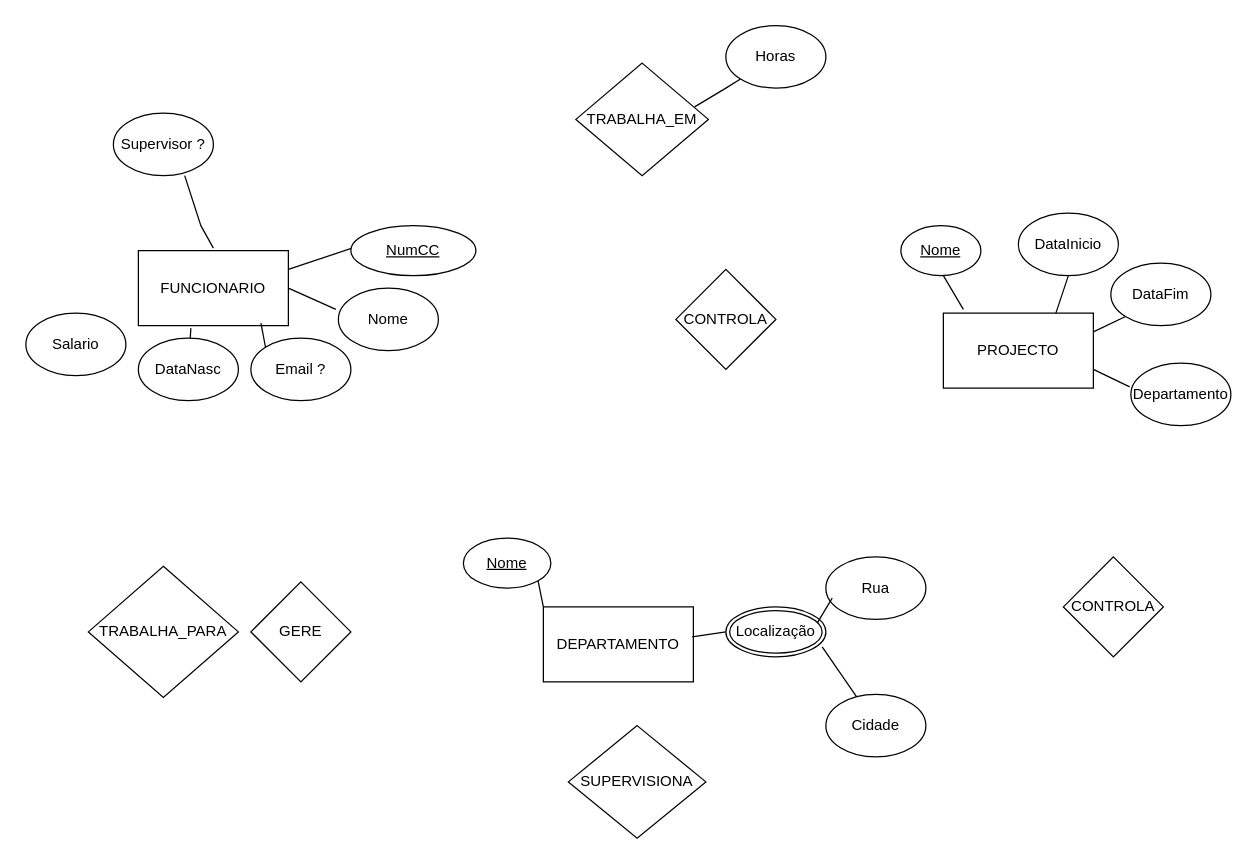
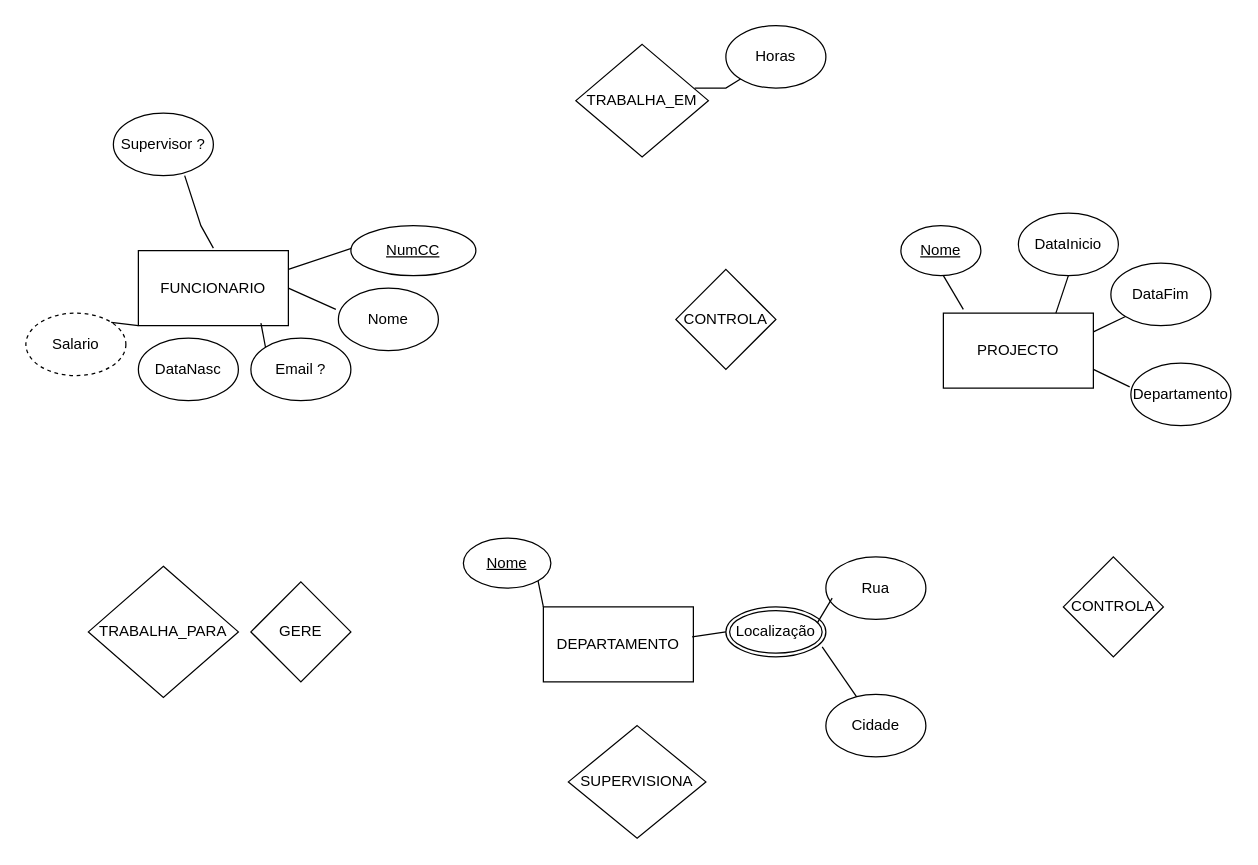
(642, 119) -> (642, 101)
none -> (124, 324)
(190, 333) -> none
(76, 344) -> (76, 344)
